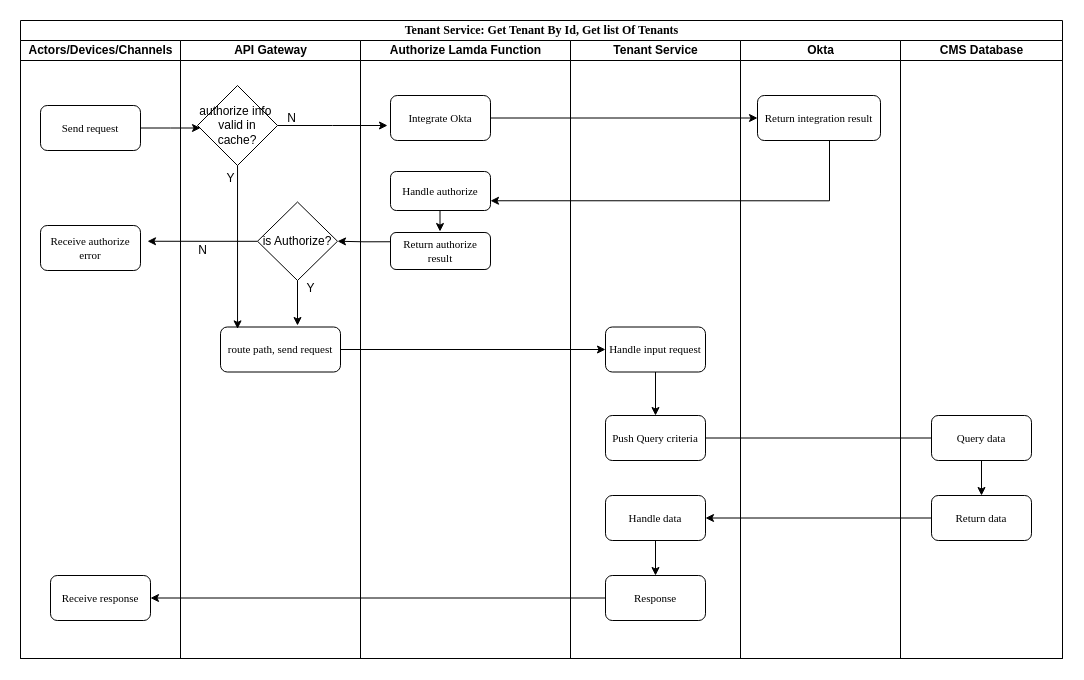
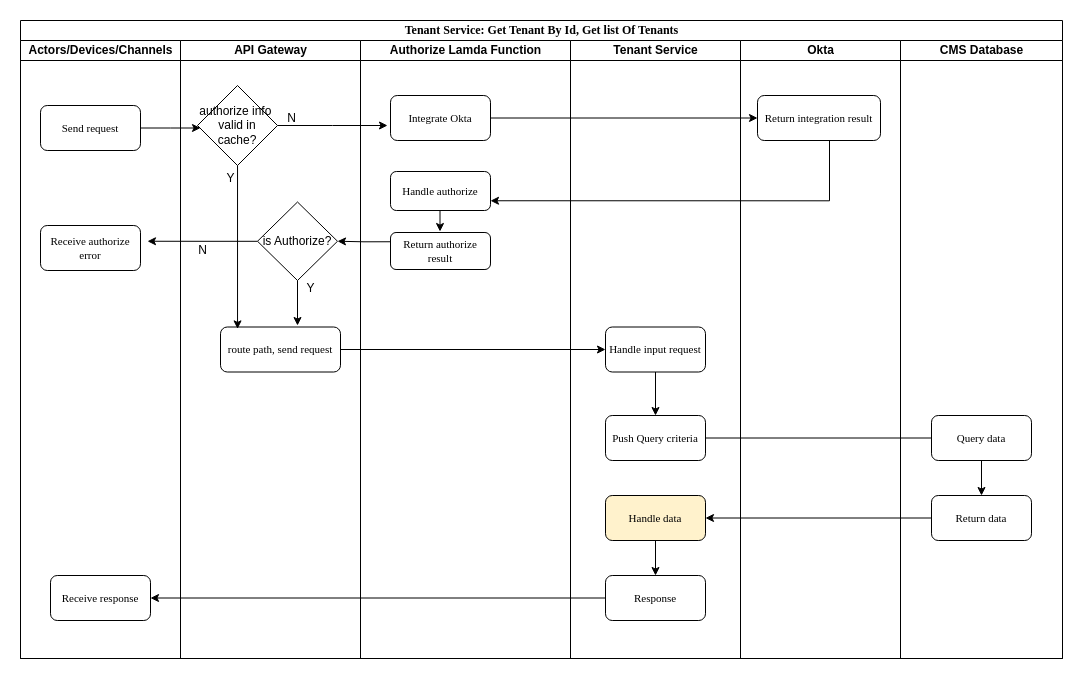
(656, 518) -> (656, 518)
